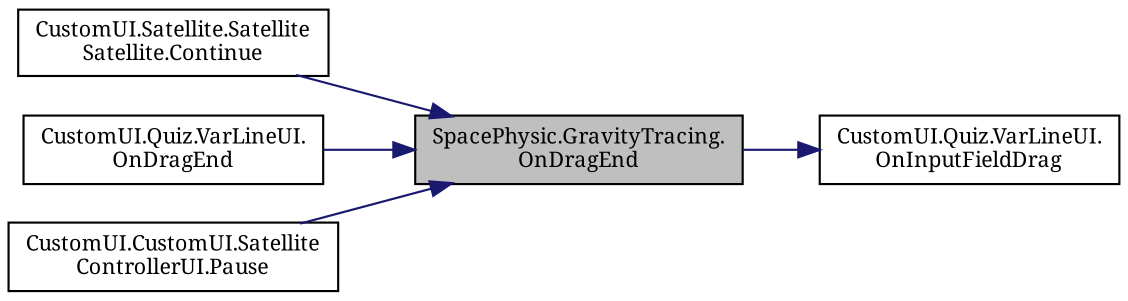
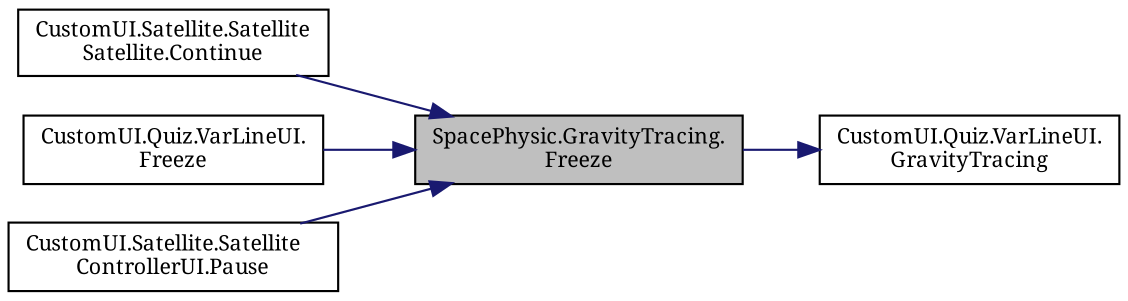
(173, 150) -> (173, 150)
(579, 150) -> (579, 150)
(970, 150) -> (970, 150)
(173, 257) -> (173, 257)
